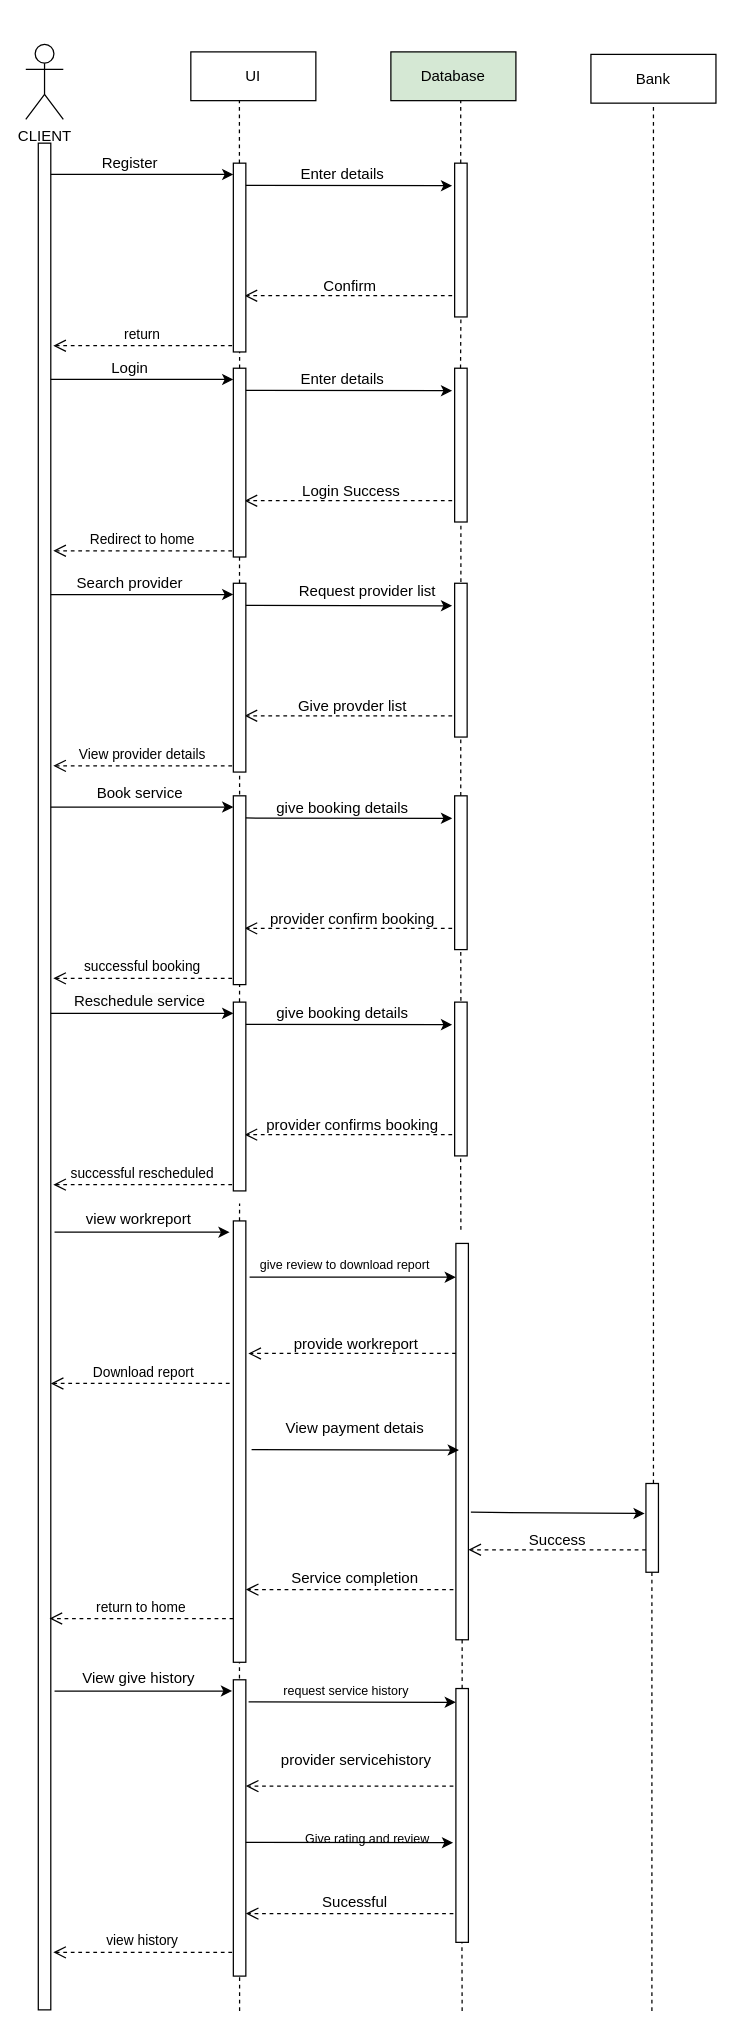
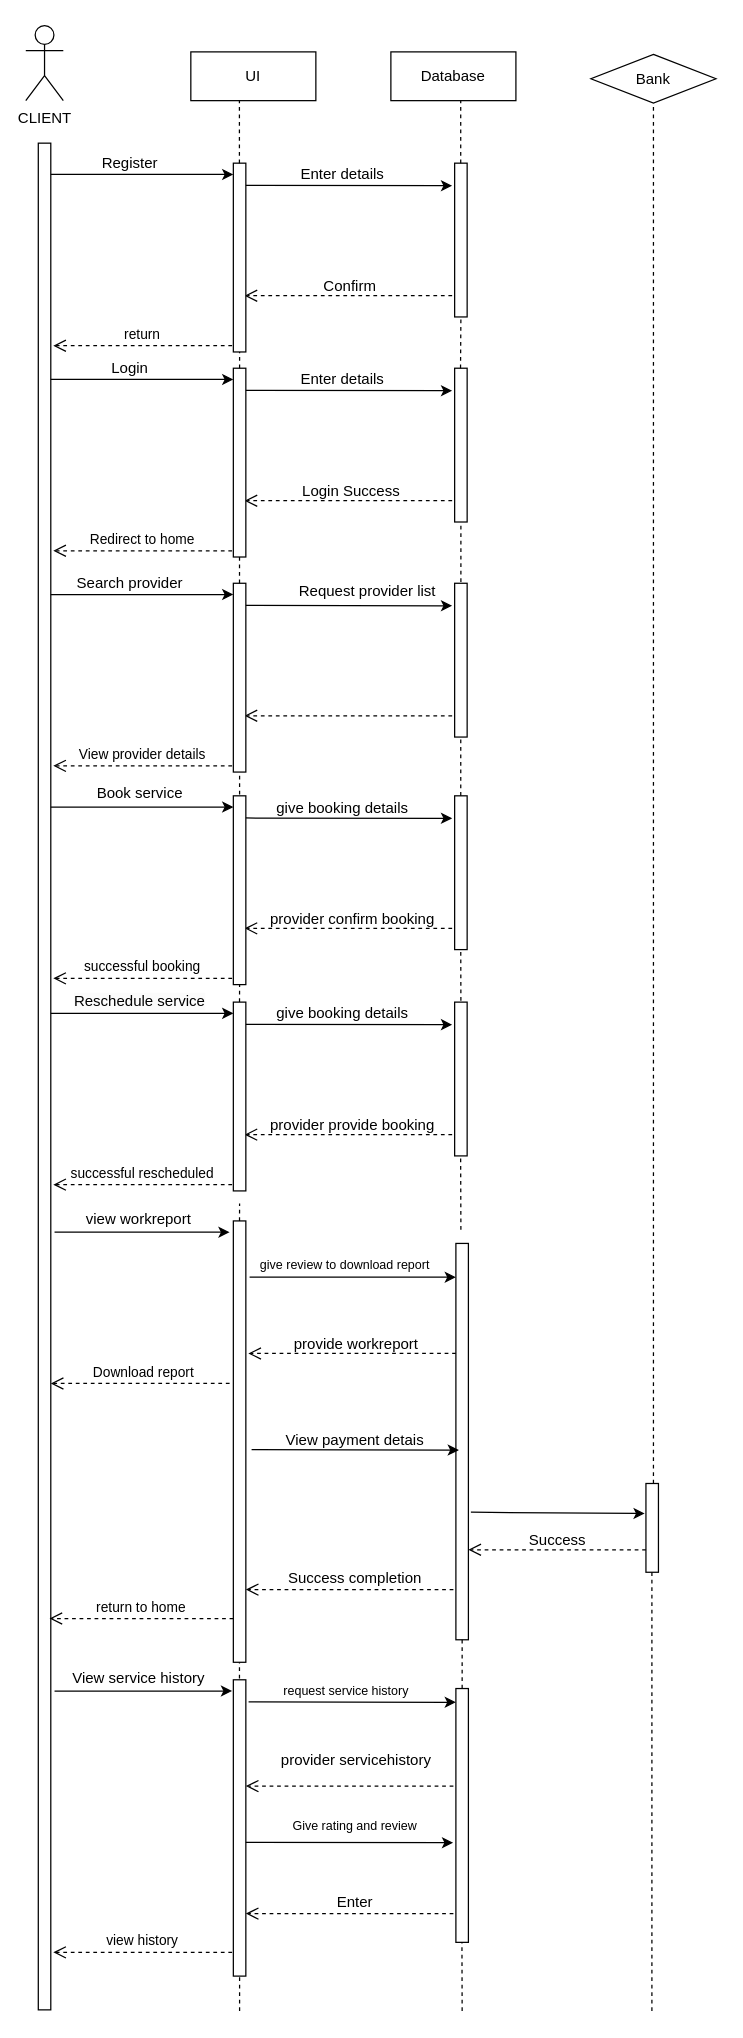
(453, 76) -> (453, 76)
(653, 79) -> (653, 79)
(44, 82) -> (44, 63)
(351, 707) -> none
(353, 1126) -> (353, 1126)
(354, 1428) -> (354, 1441)
(355, 1578) -> (355, 1578)
(139, 1678) -> (139, 1678)
(367, 1838) -> (354, 1826)
(355, 1902) -> (355, 1902)
